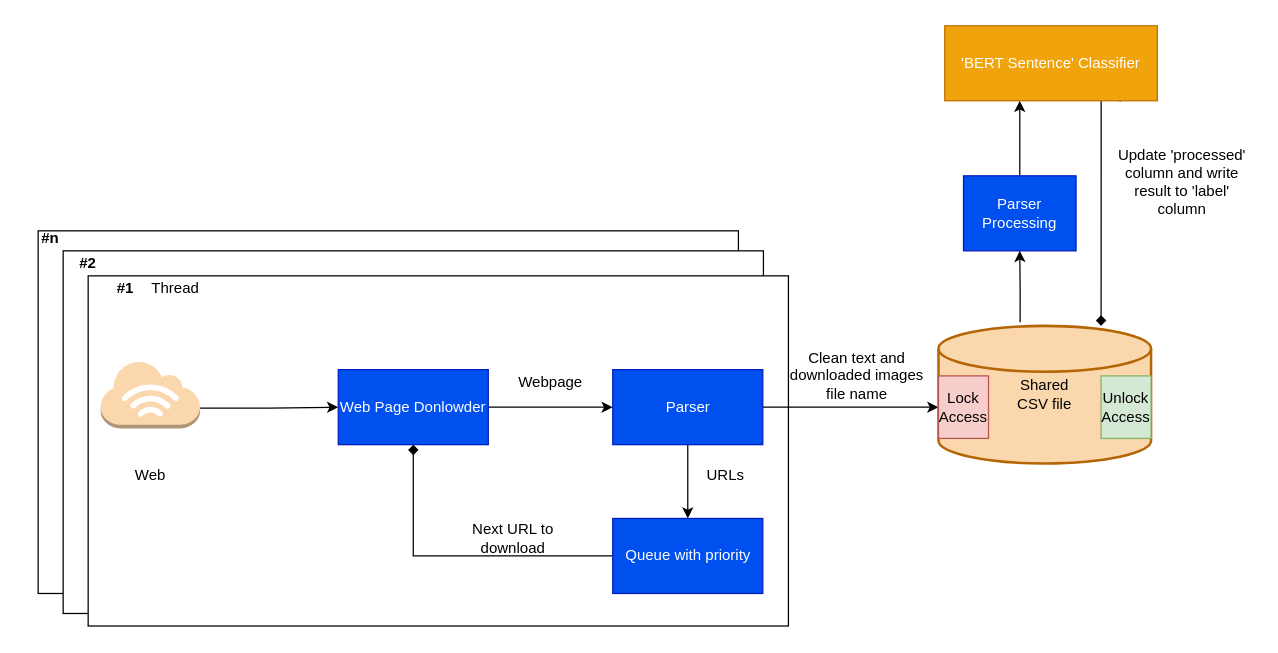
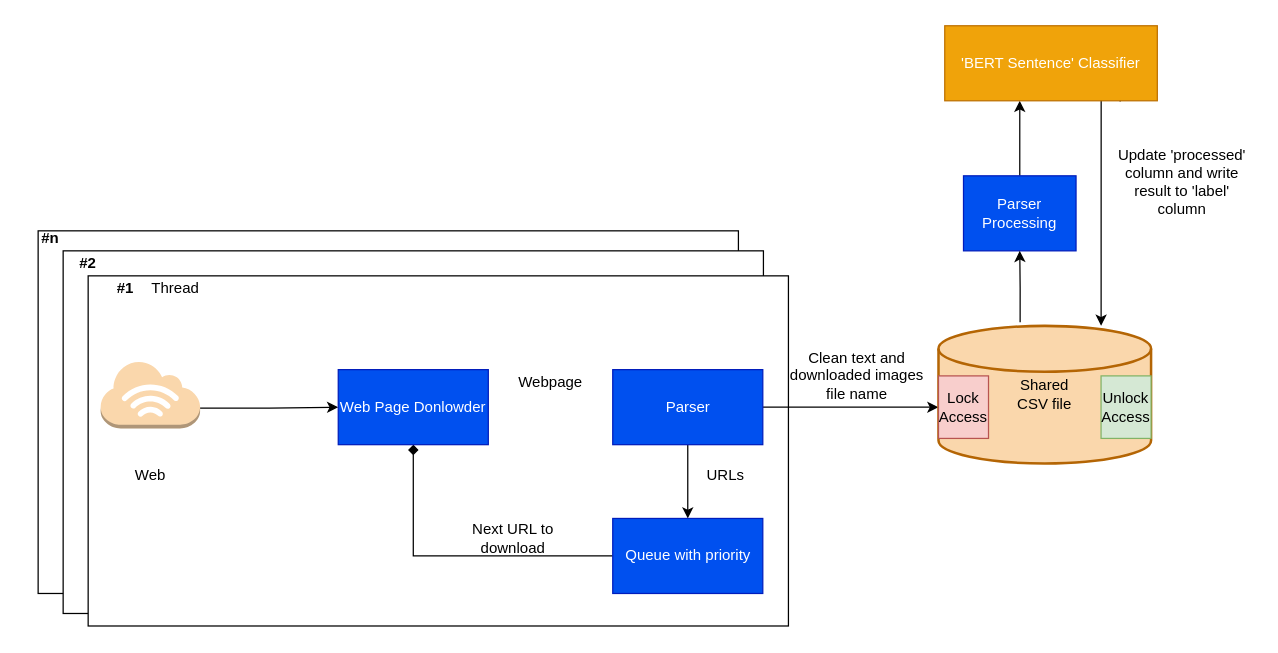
(1101, 315) -> (1101, 316)
(546, 407) -> none
